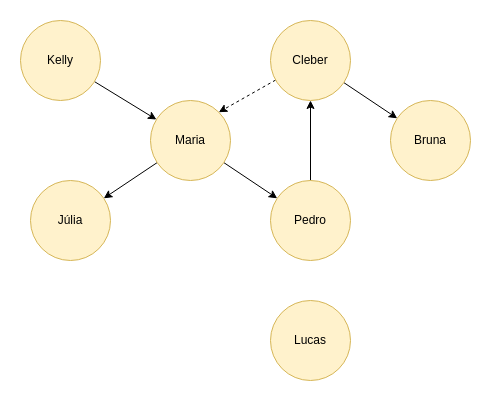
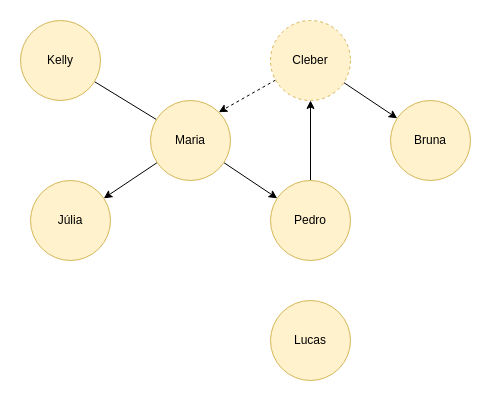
(311, 61) -> (311, 61)
(149, 115) -> (151, 116)
